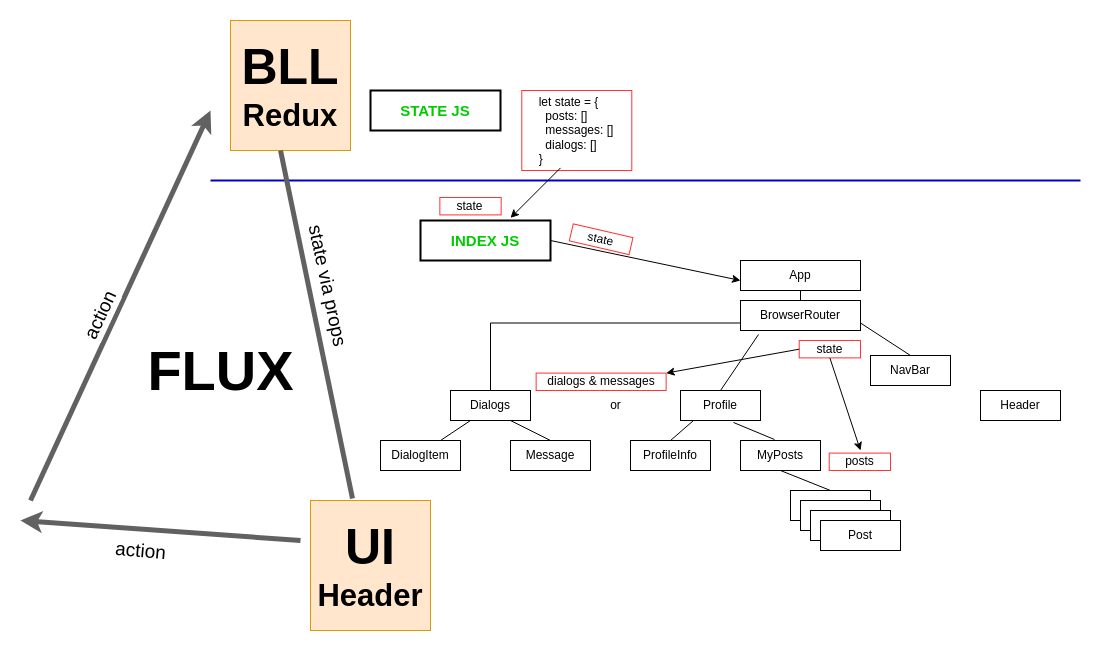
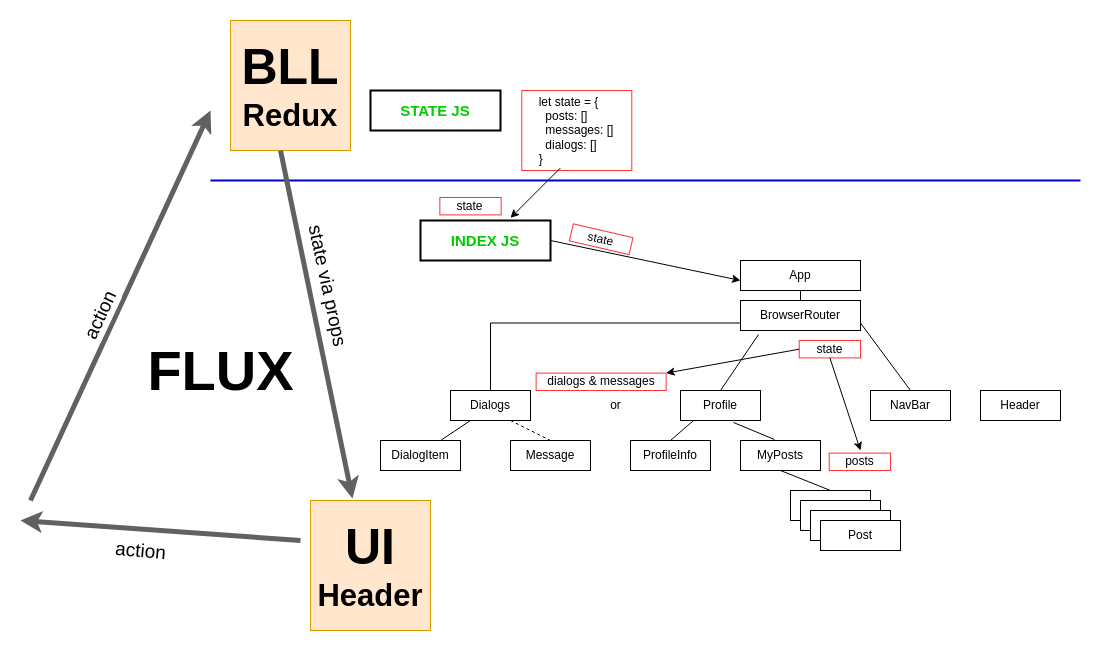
(911, 371) -> (911, 406)
(531, 431) -> (531, 431)
(351, 492) -> (350, 485)
